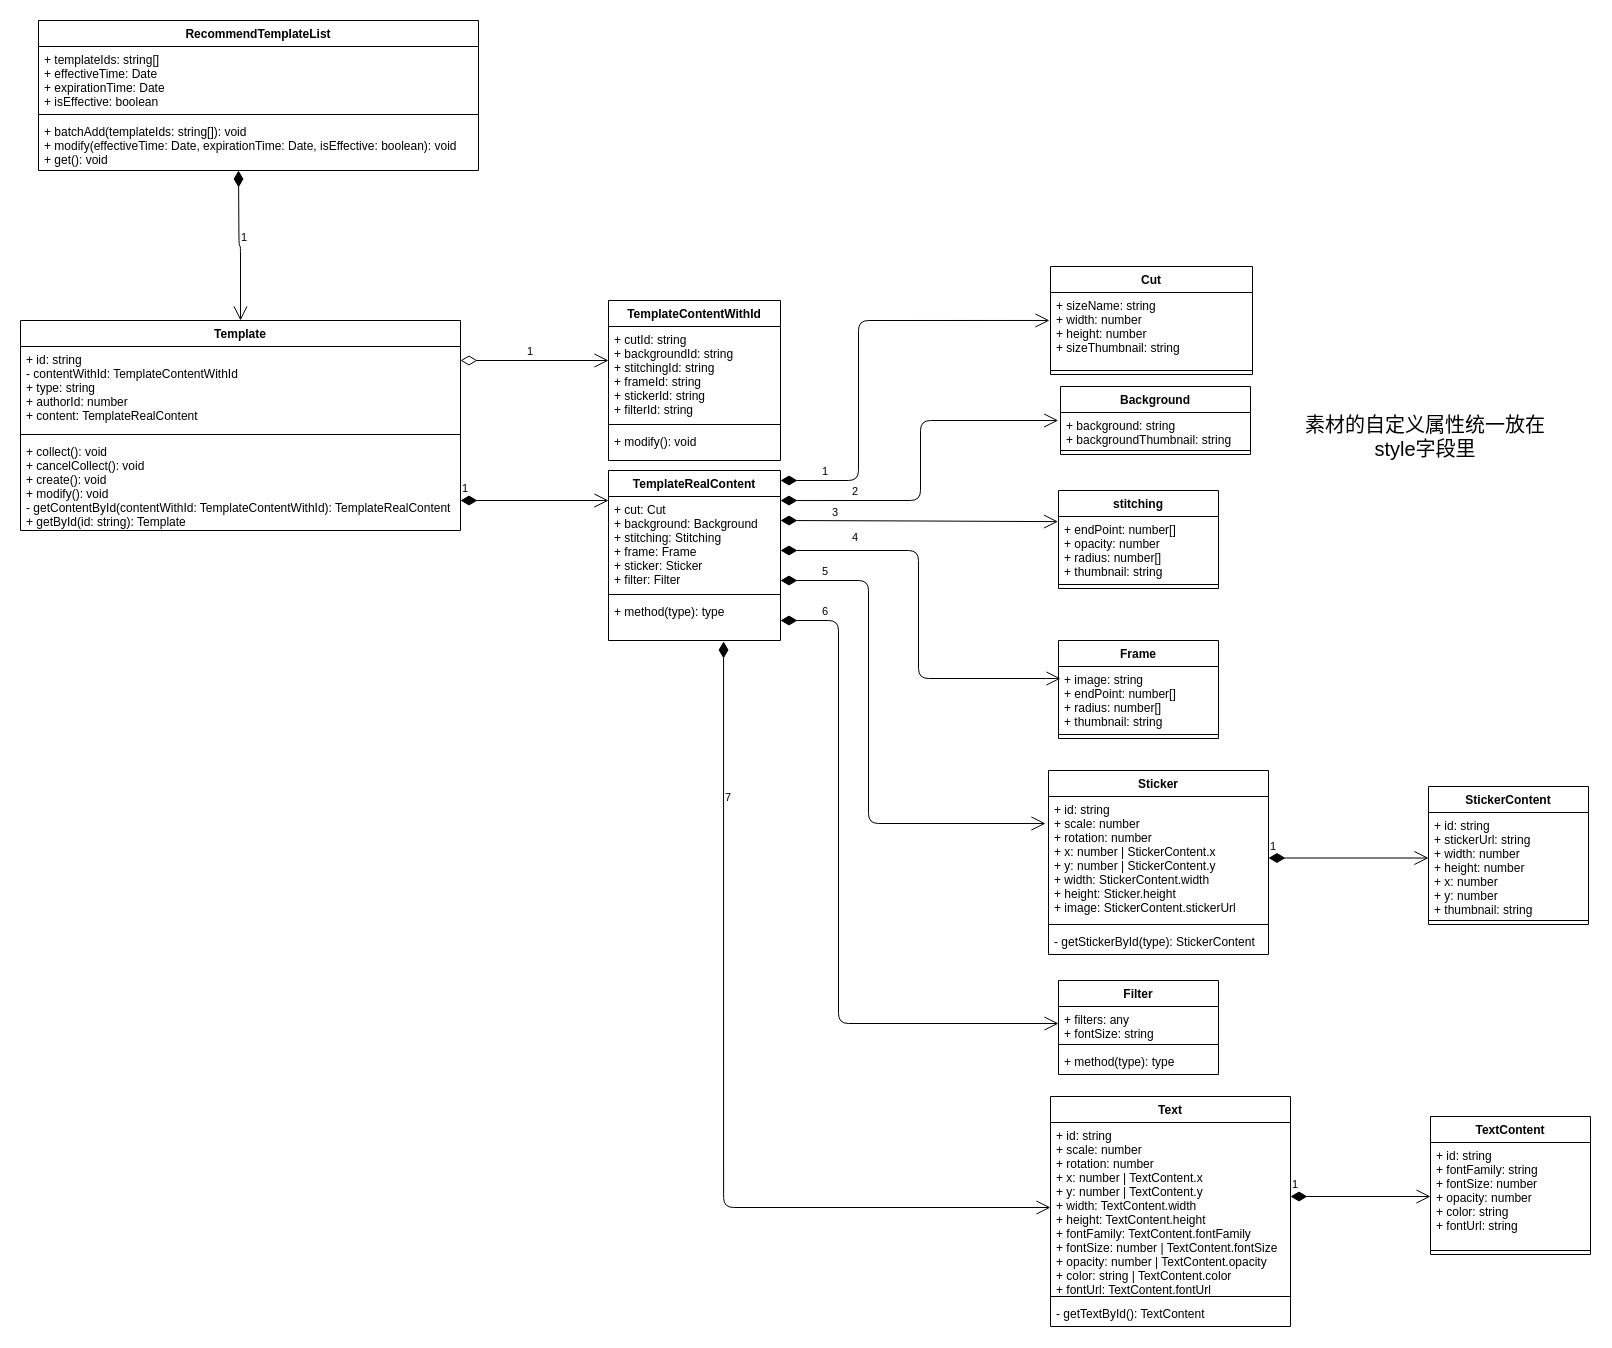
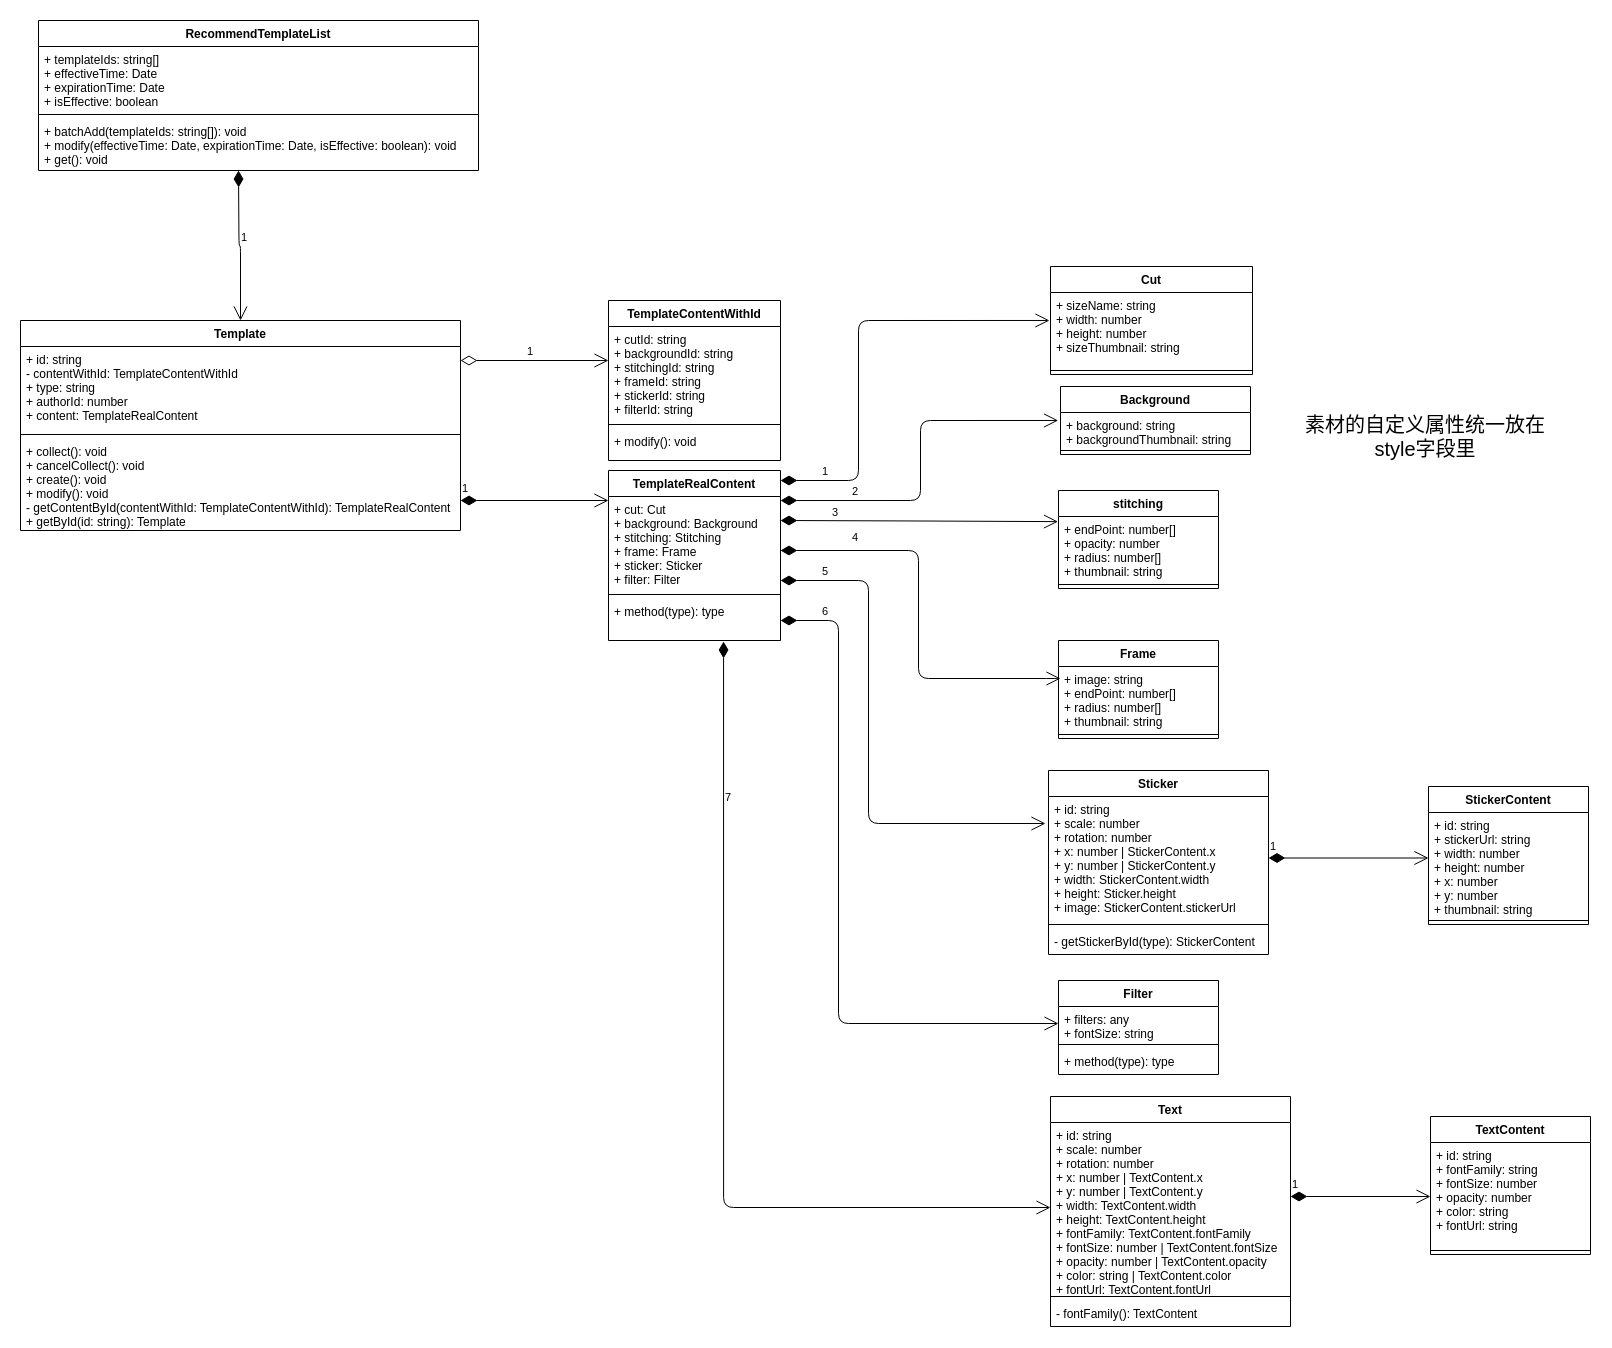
(1145, 1314) -> (1139, 1314)
